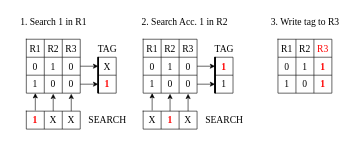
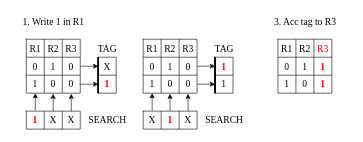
(53, 21) -> (53, 21)
(185, 21) -> none
(305, 21) -> (305, 21)
